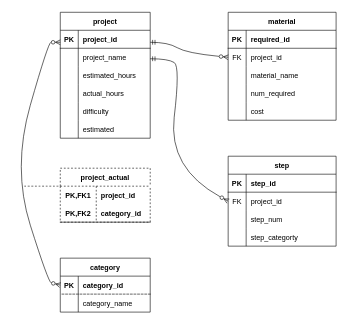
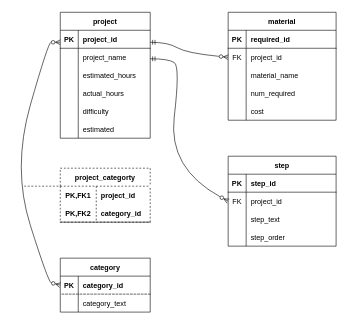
(105, 178) -> (105, 178)
(267, 220) -> (269, 220)
(279, 238) -> (271, 238)
(109, 304) -> (109, 304)
